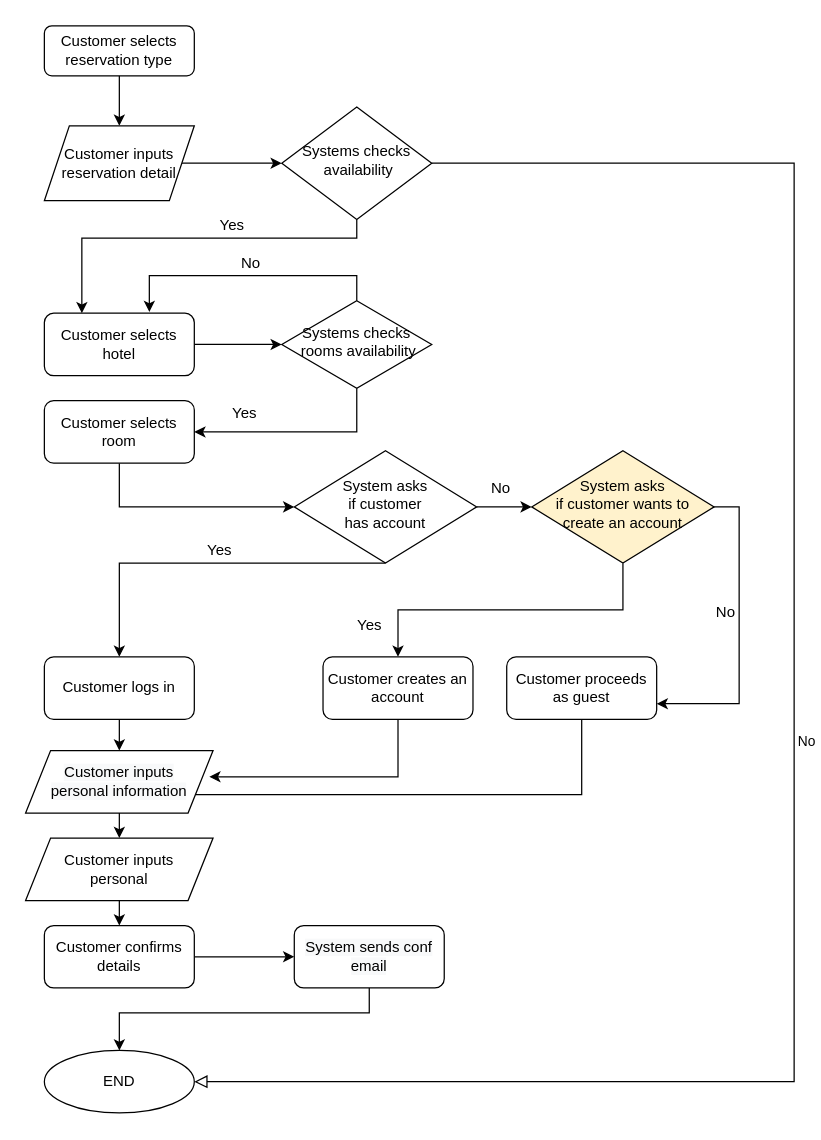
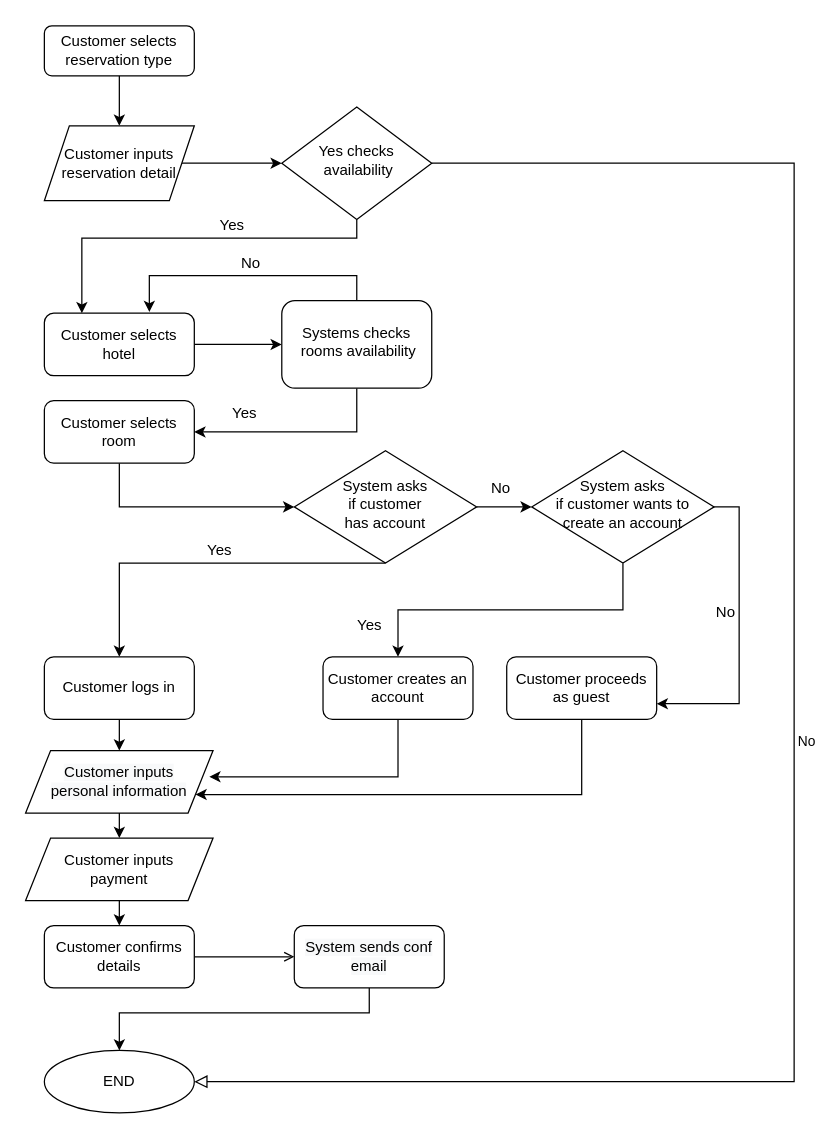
(357, 161) -> (357, 161)
(357, 344) -> (357, 344)
(623, 507) -> (623, 507)
(202, 795) -> (206, 795)
(119, 869) -> (119, 869)
(284, 957) -> (286, 957)
